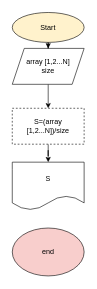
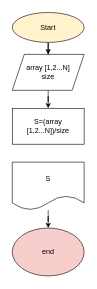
(48, 66) -> (48, 72)
(48, 126) -> (48, 126)
(48, 153) -> none
none -> (48, 219)
